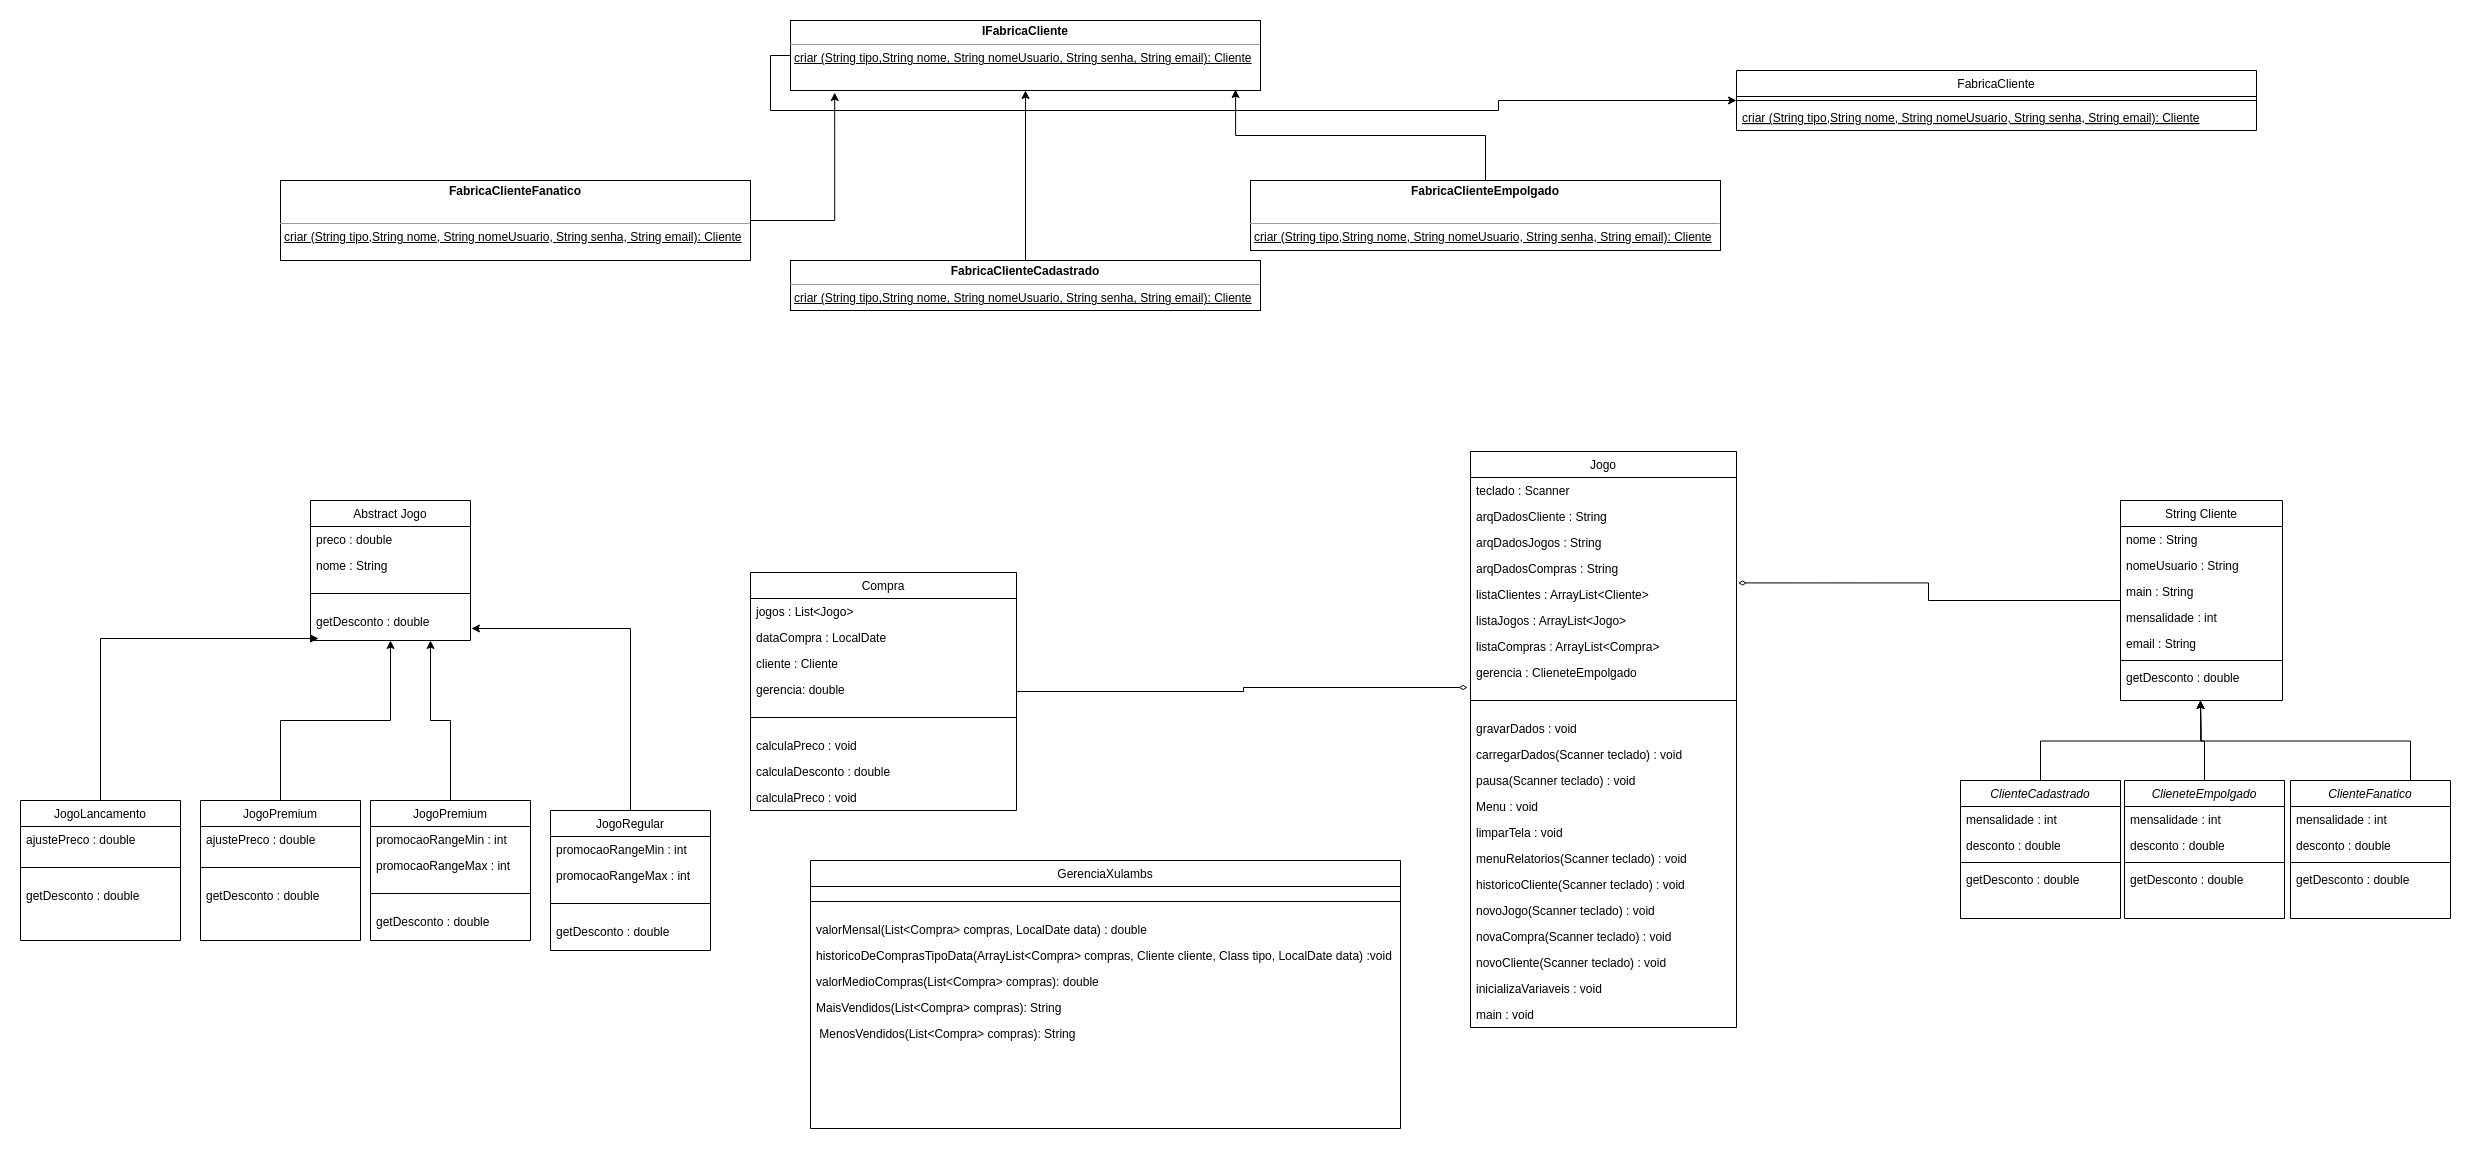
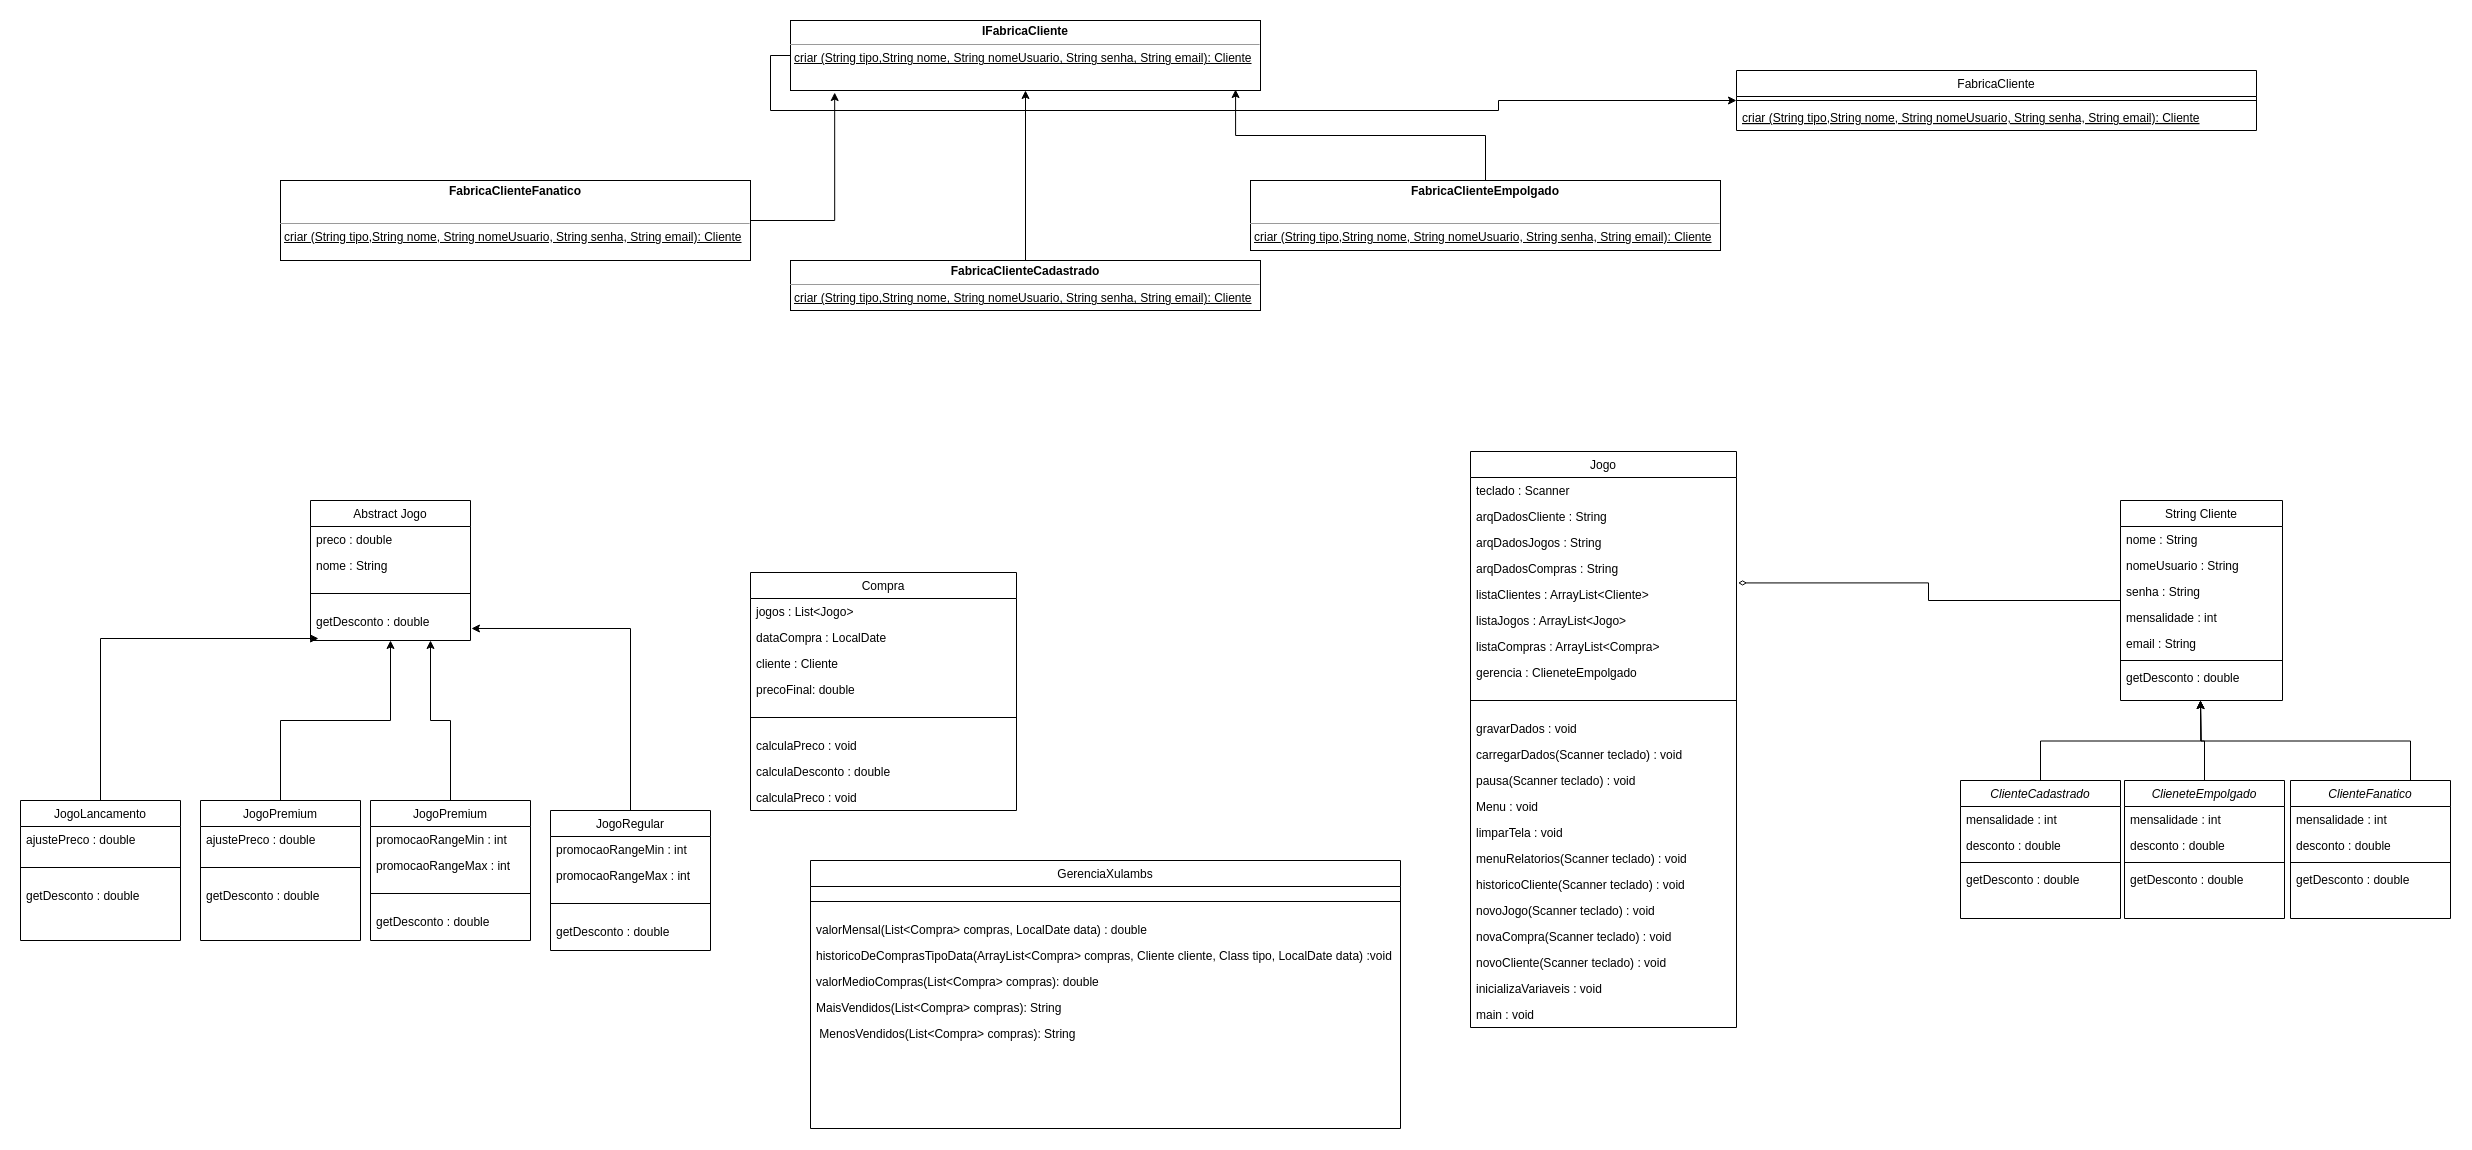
(2162, 592) -> (2167, 592)
(804, 690) -> (809, 690)
(1241, 692) -> none
